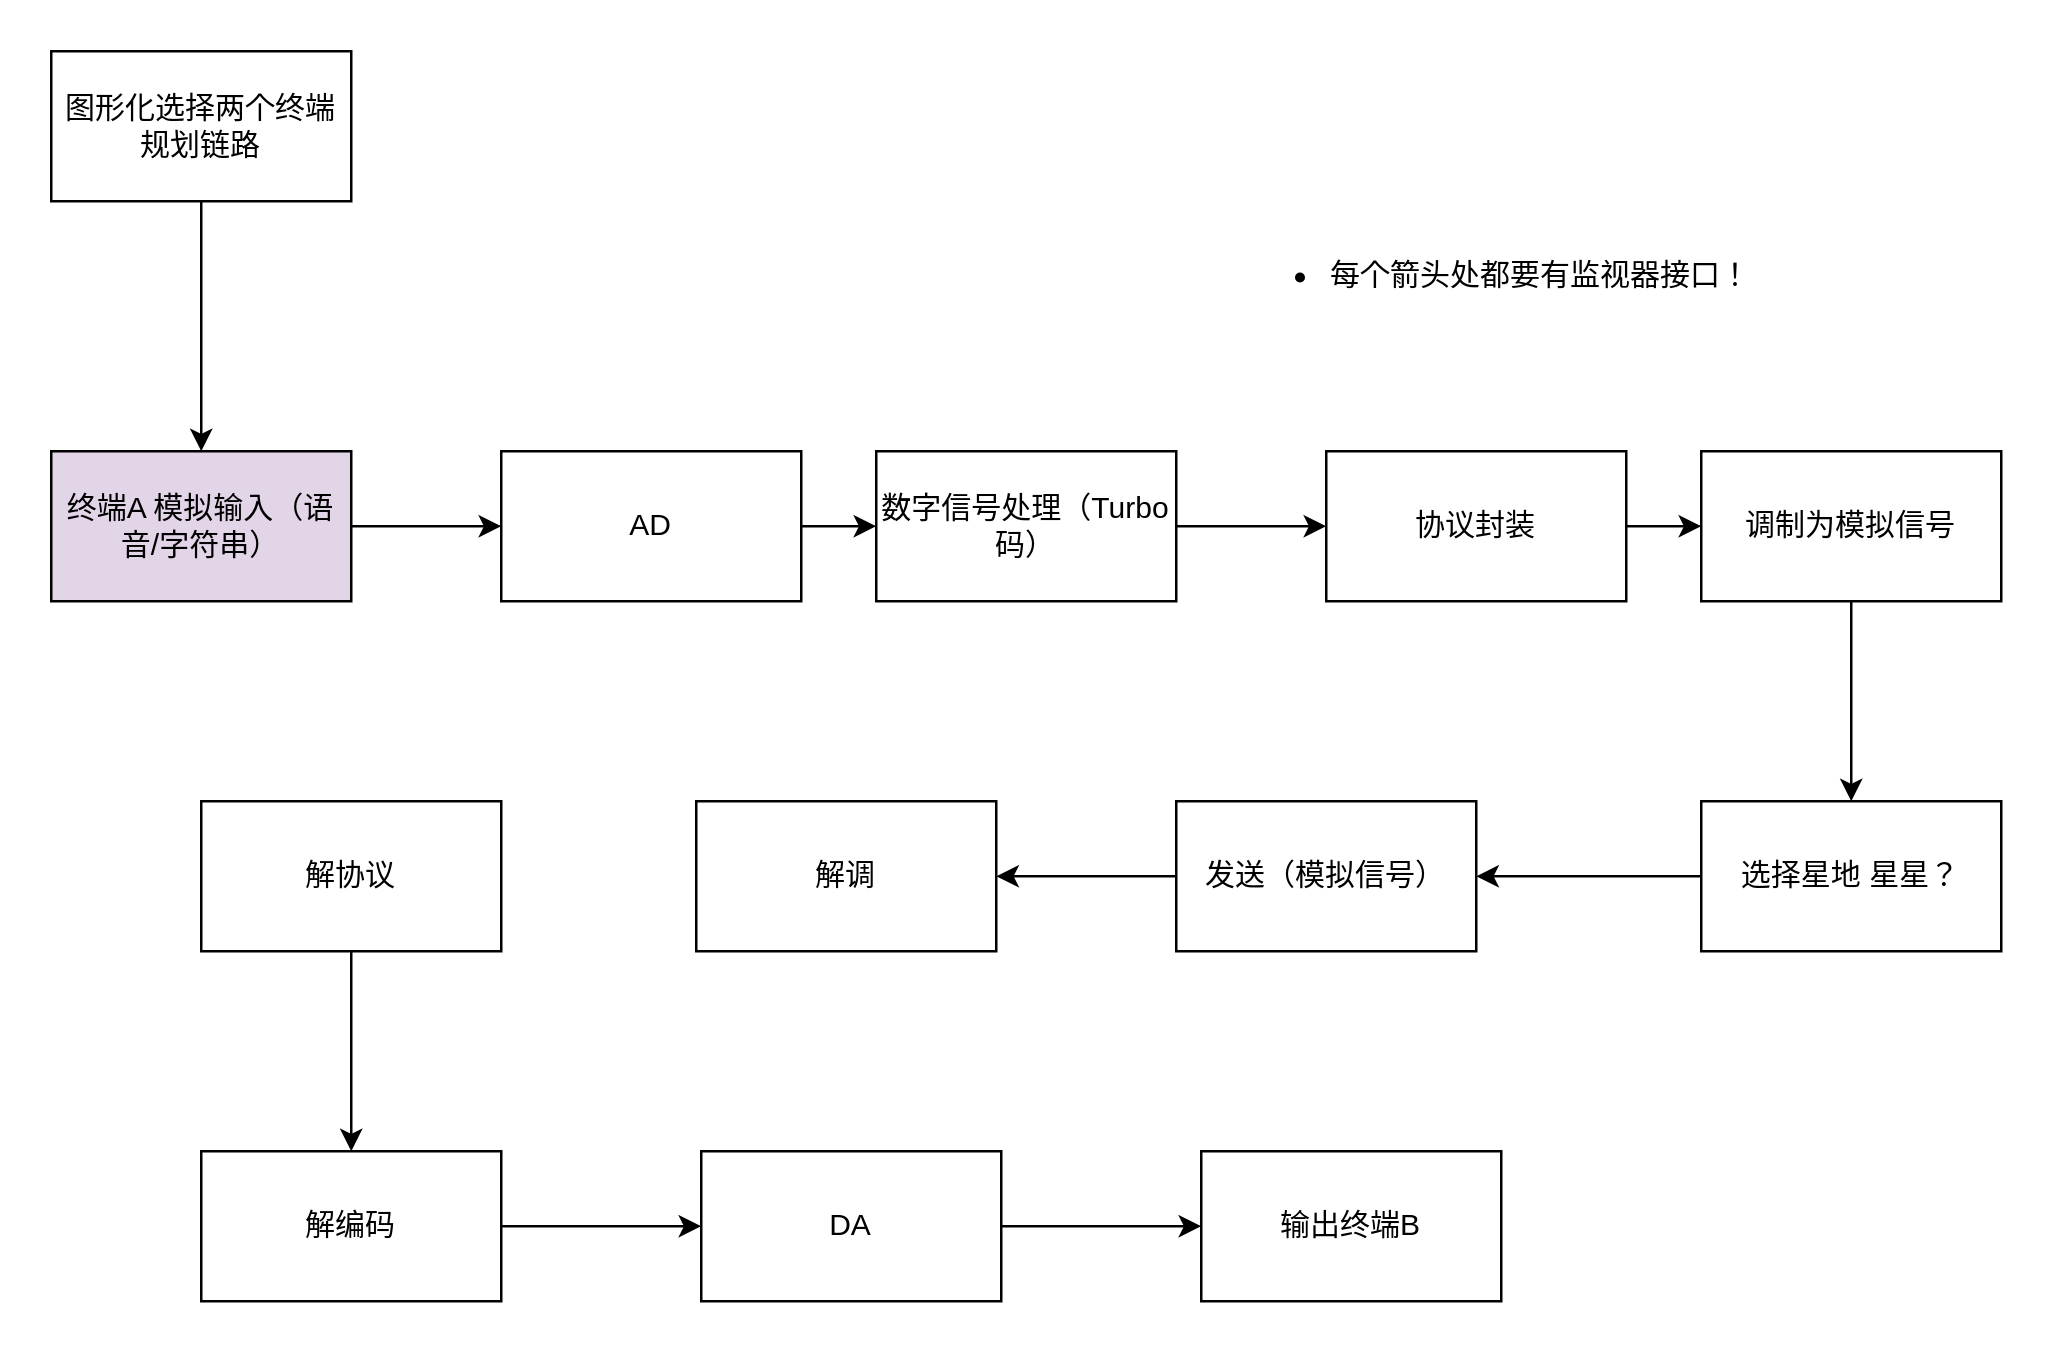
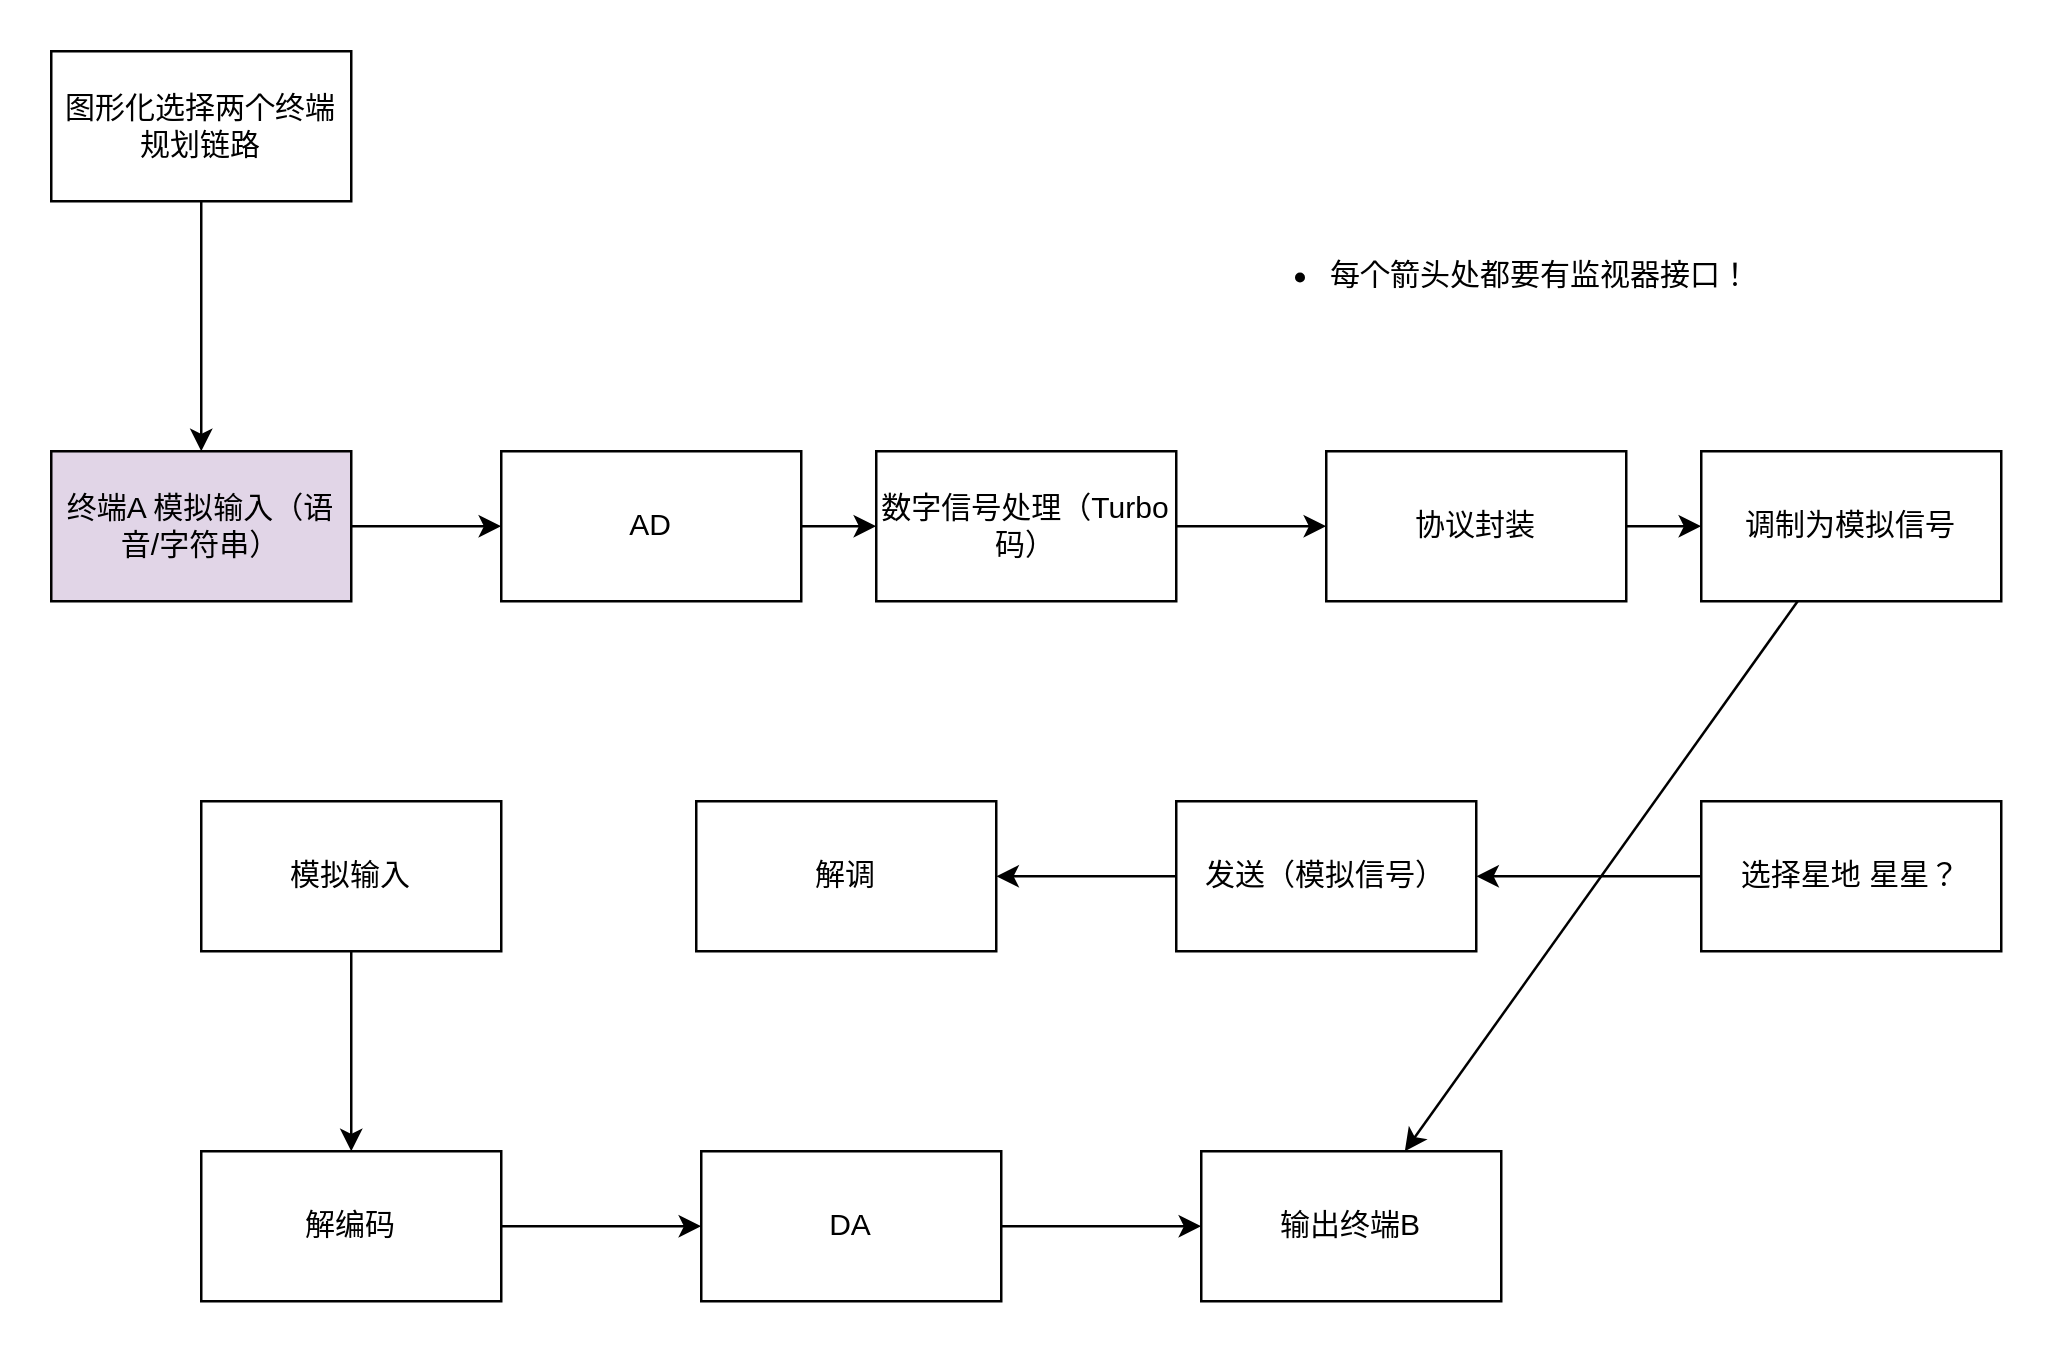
(1851, 693) -> (1702, 736)
(351, 876) -> (351, 876)
